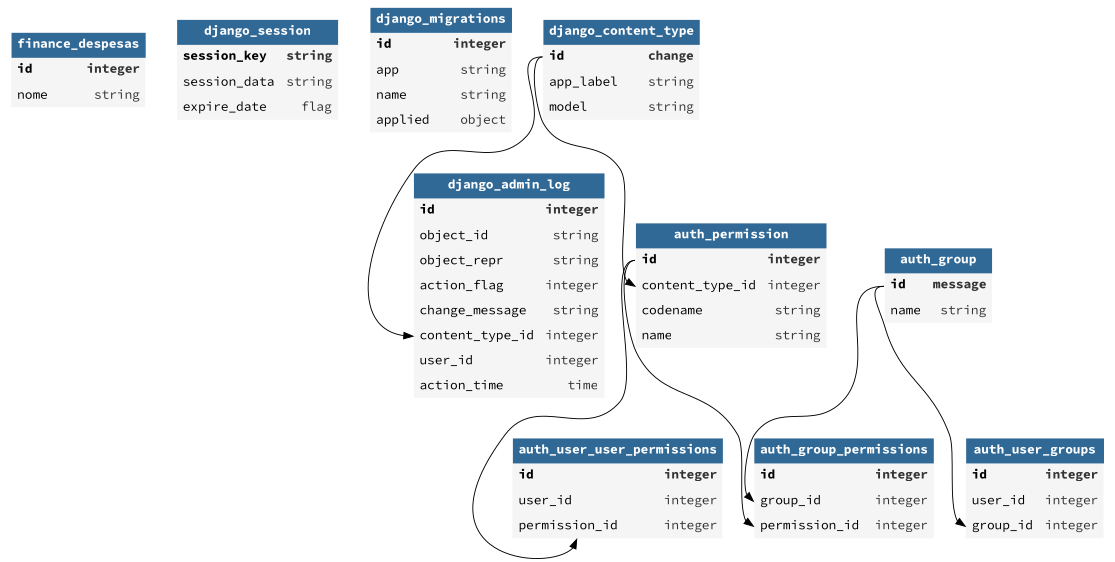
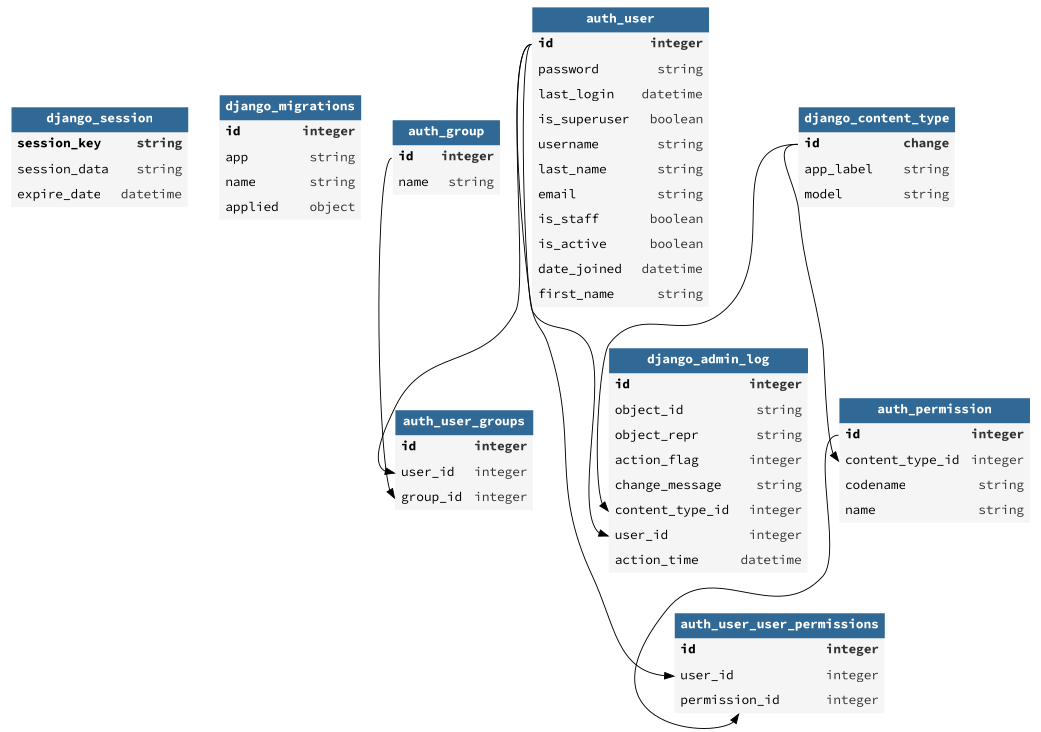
(78, 70) -> none
(317, 107) -> (152, 194)
none -> (620, 157)
(960, 284) -> (468, 156)
(583, 385) -> (771, 560)
(844, 488) -> none
